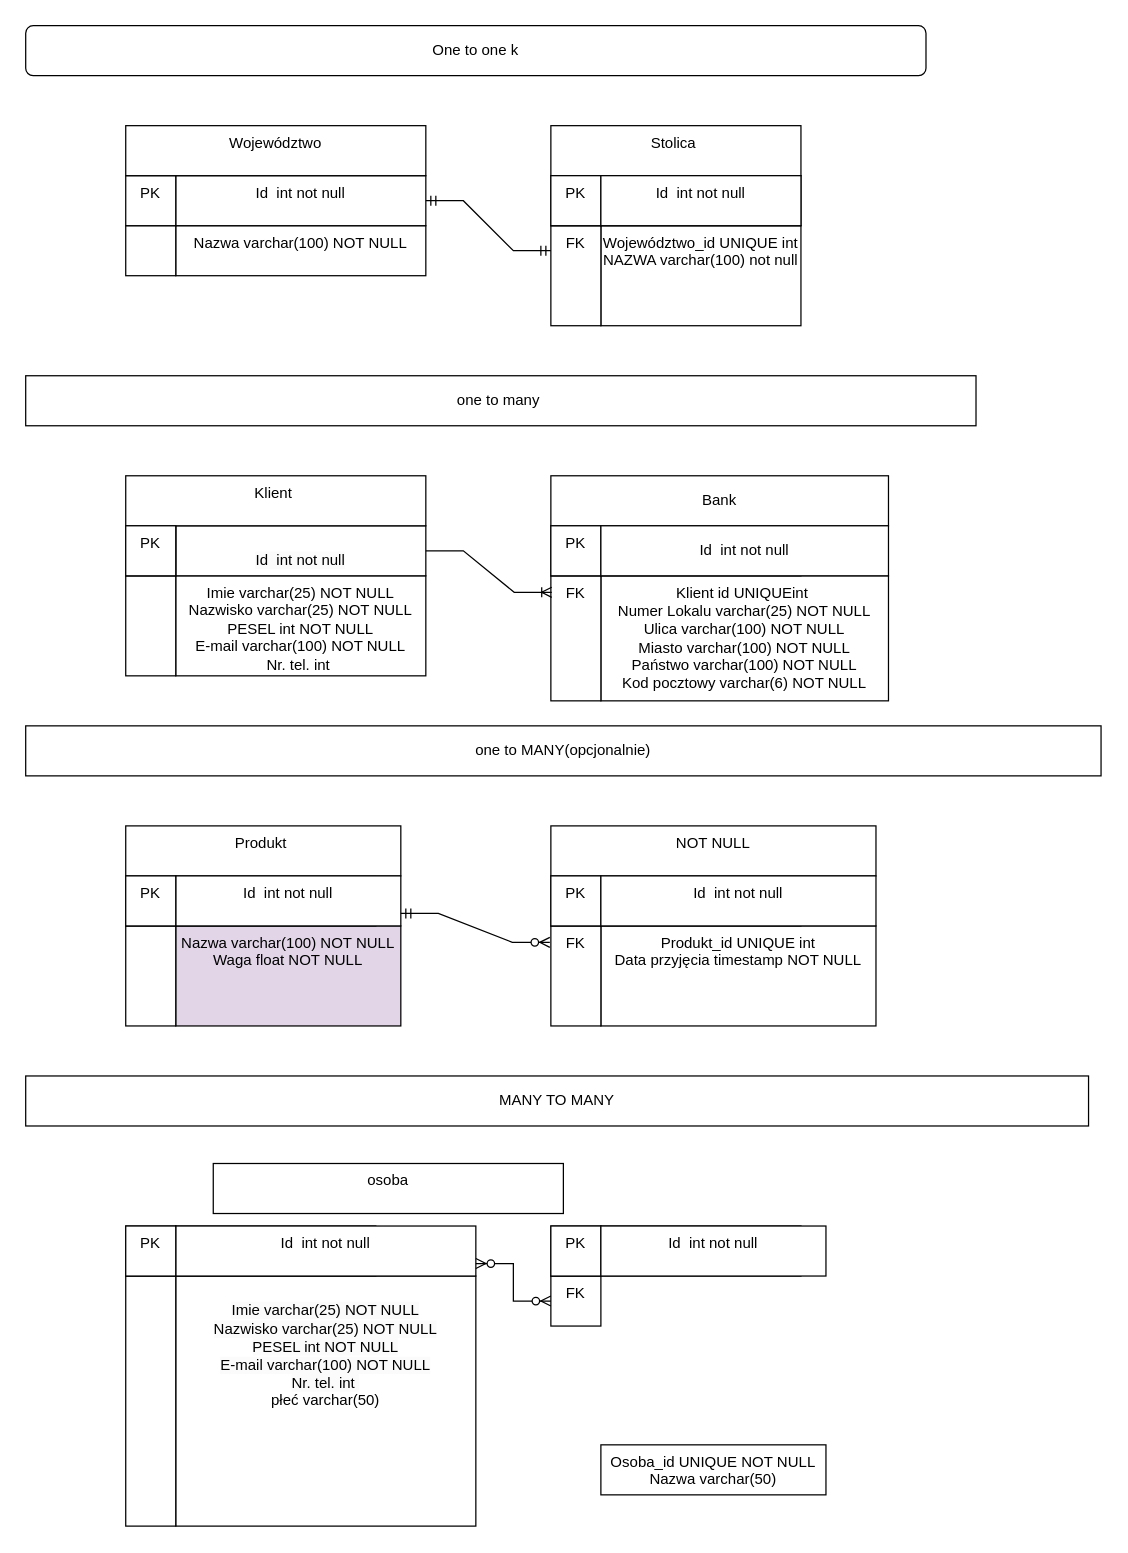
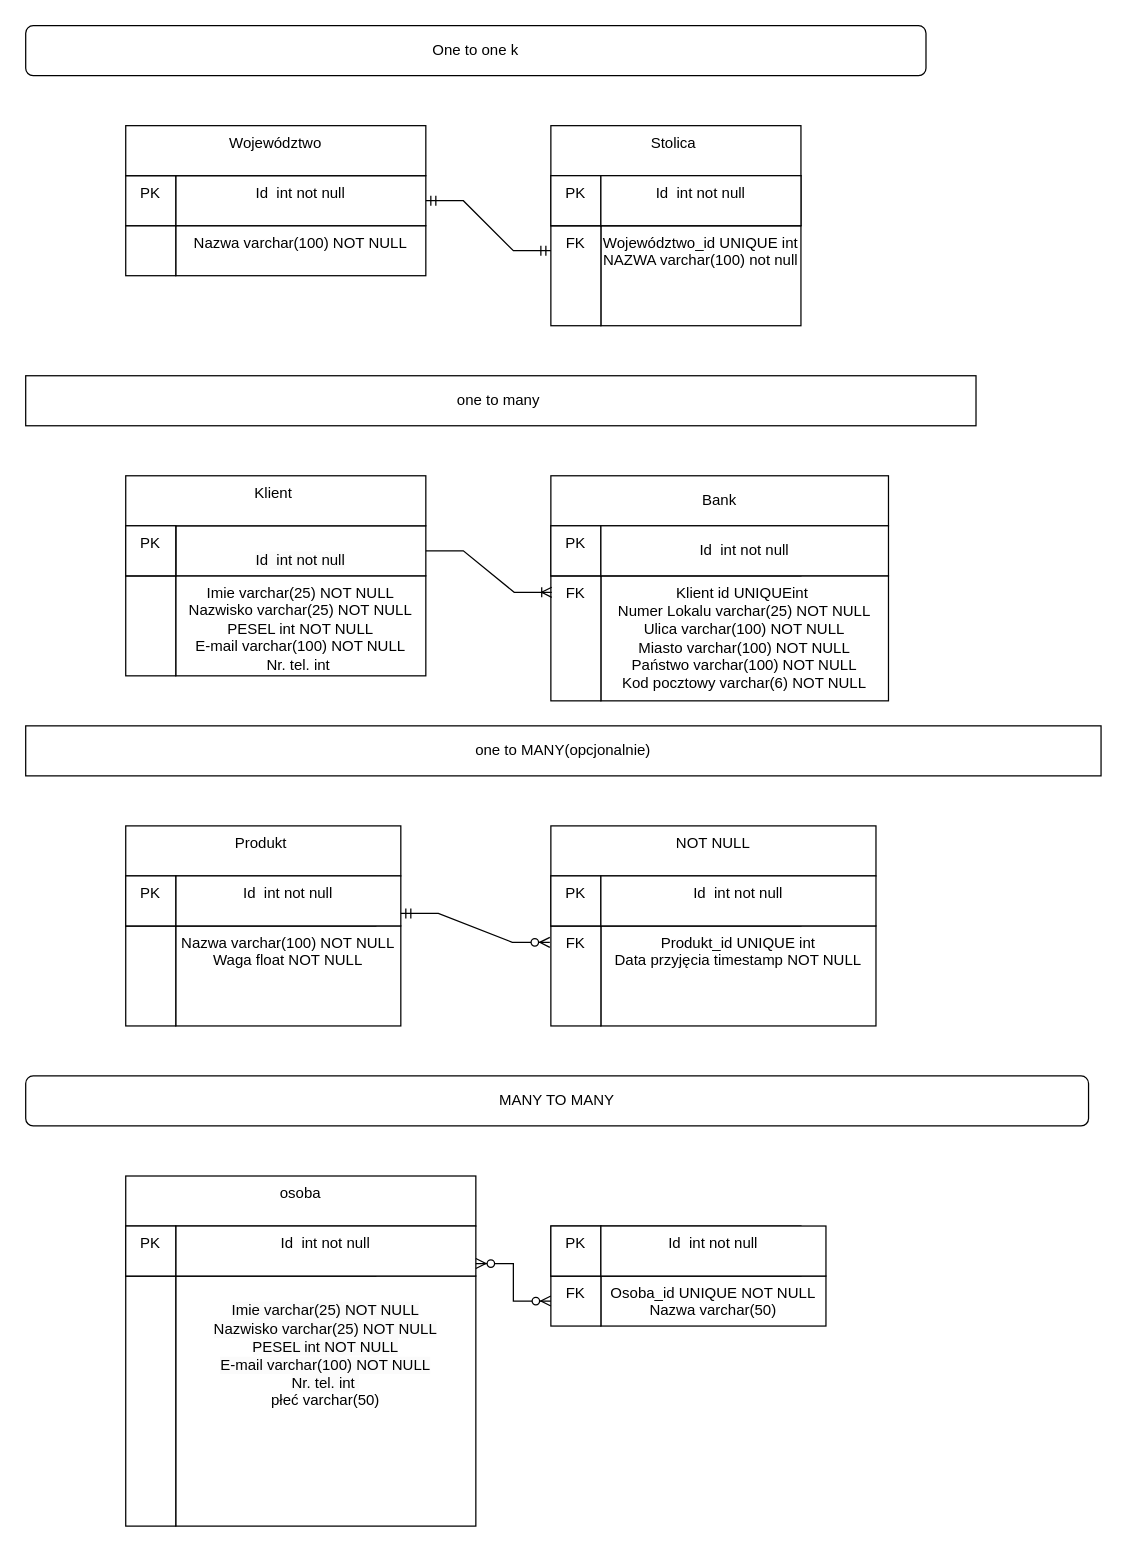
(288, 976) -> (288, 976)
(557, 1101) -> (557, 1101)
(388, 1188) -> (301, 1201)
(713, 1469) -> (713, 1301)
